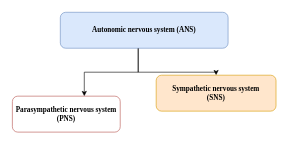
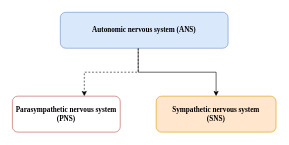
(100, 72) -> (100, 72)
(216, 93) -> (216, 114)
